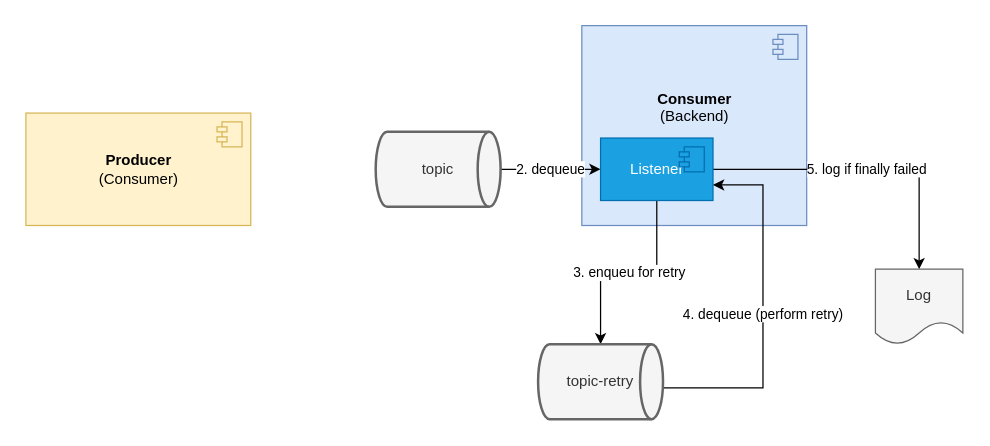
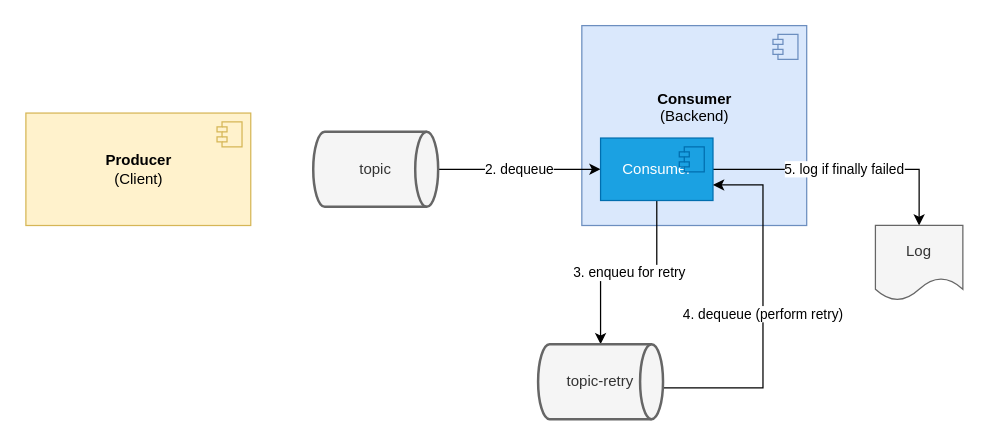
(139, 169) -> (139, 169)
(438, 169) -> (376, 169)
(658, 169) -> (658, 169)
(919, 307) -> (919, 263)
